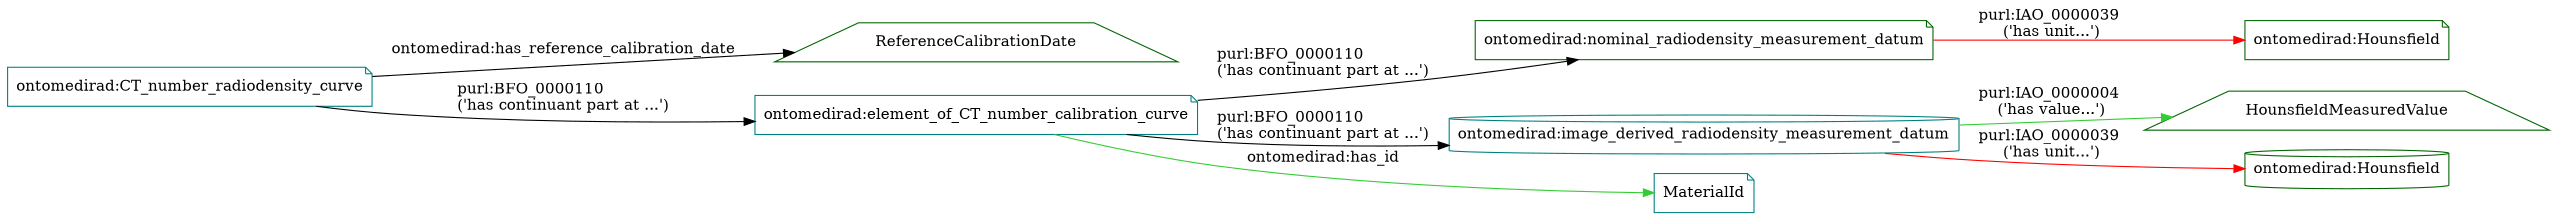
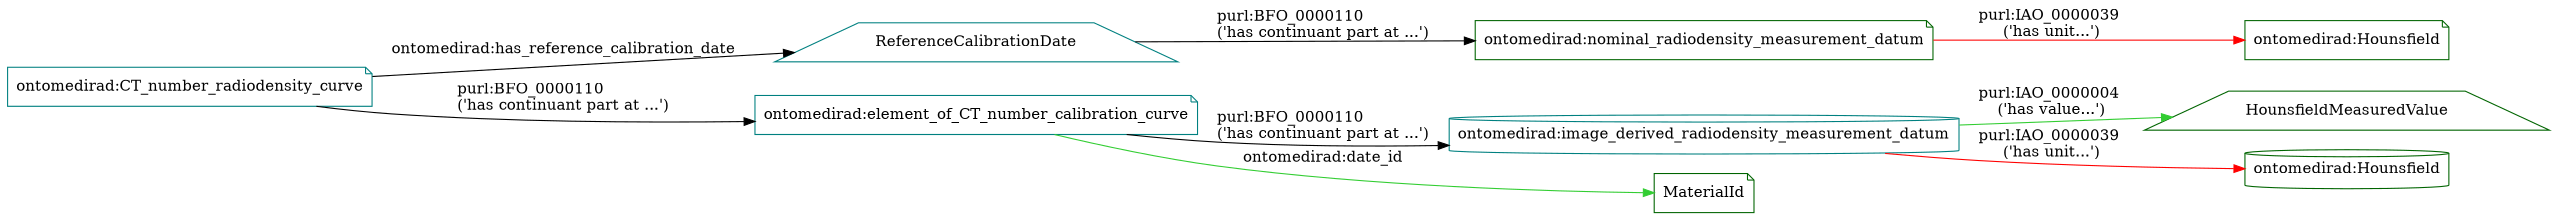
(976, 42) -> (976, 42)
(1383, 84) -> (1300, 41)
(1323, 158) -> (1323, 158)
(1704, 193) -> (1704, 193)
